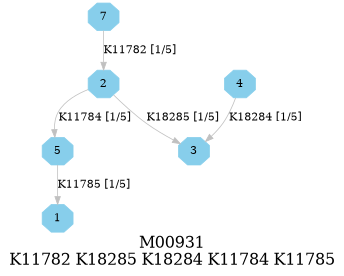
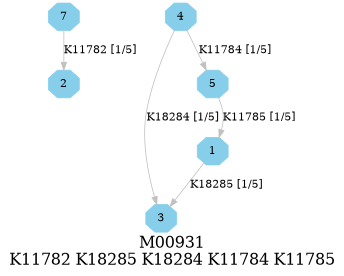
(64, 104) -> (195, 47)
(142, 120) -> (190, 182)
